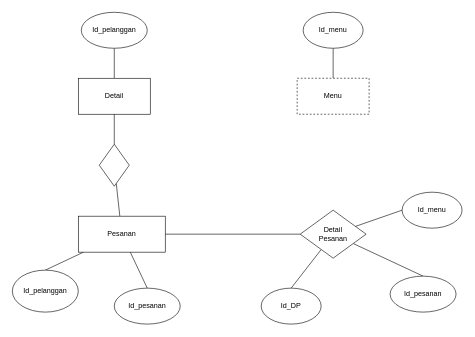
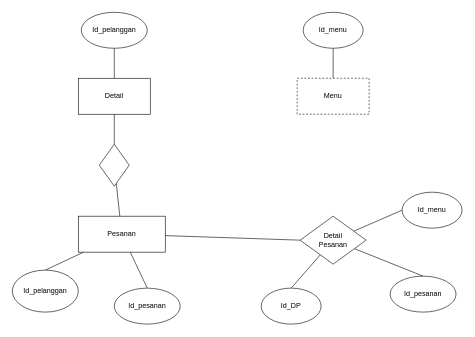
(333, 234) -> (333, 240)
